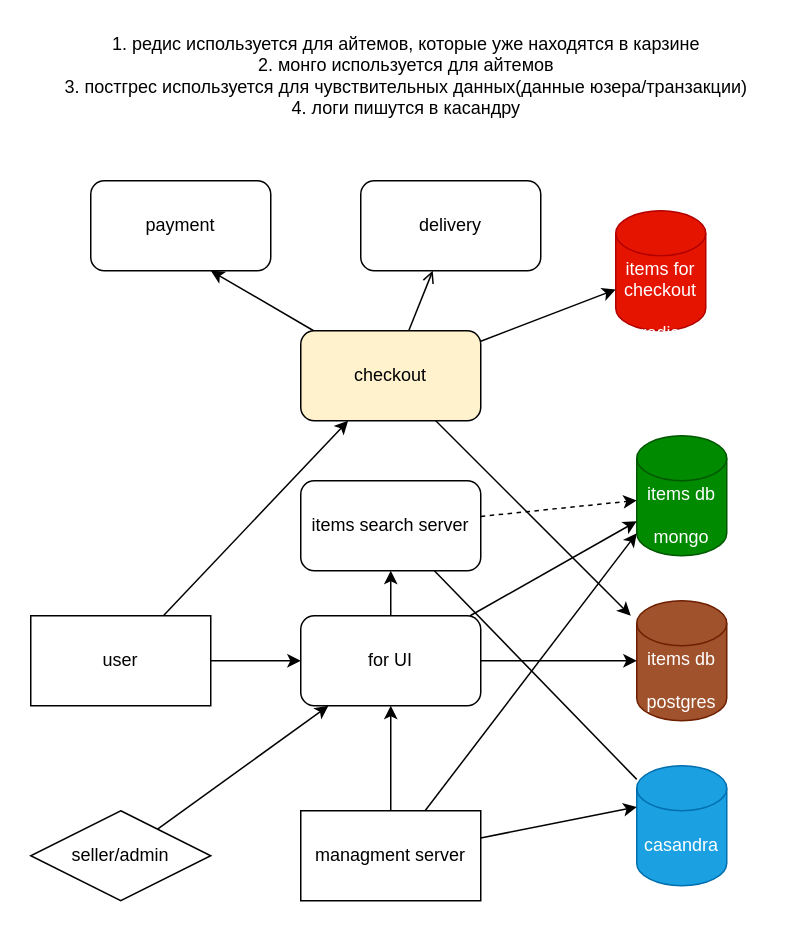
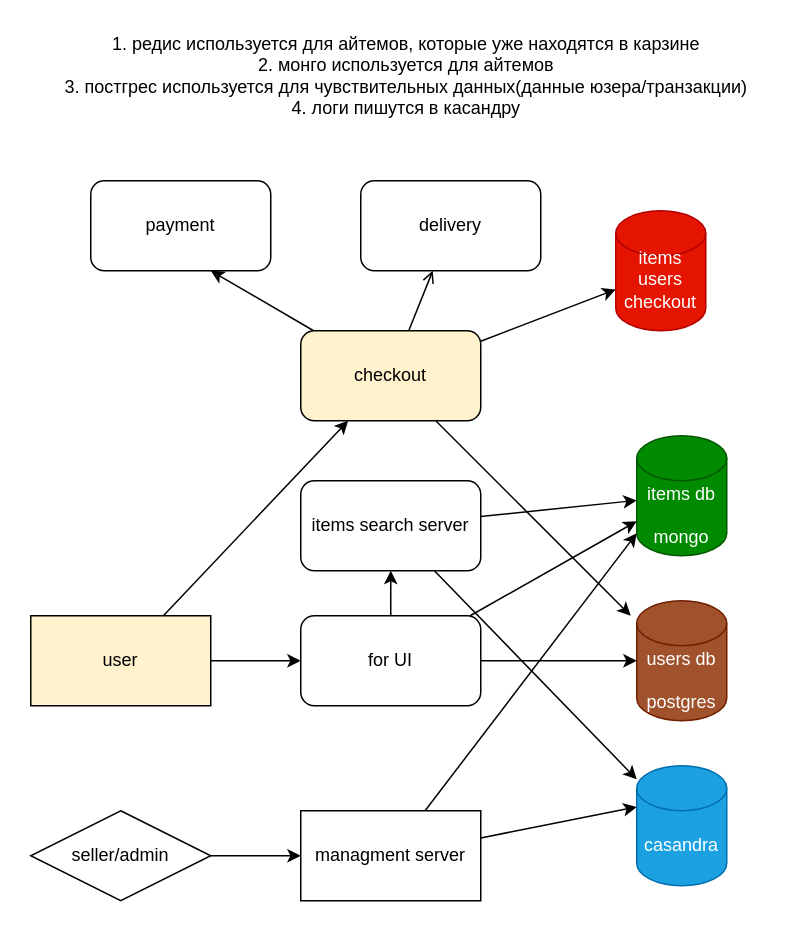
(661, 290) -> (661, 290)
(553, 509) -> (553, 509)
(121, 661) -> (121, 661)
(682, 680) -> (682, 680)
(391, 764) -> none
(239, 771) -> (251, 856)
(632, 774) -> (629, 771)
